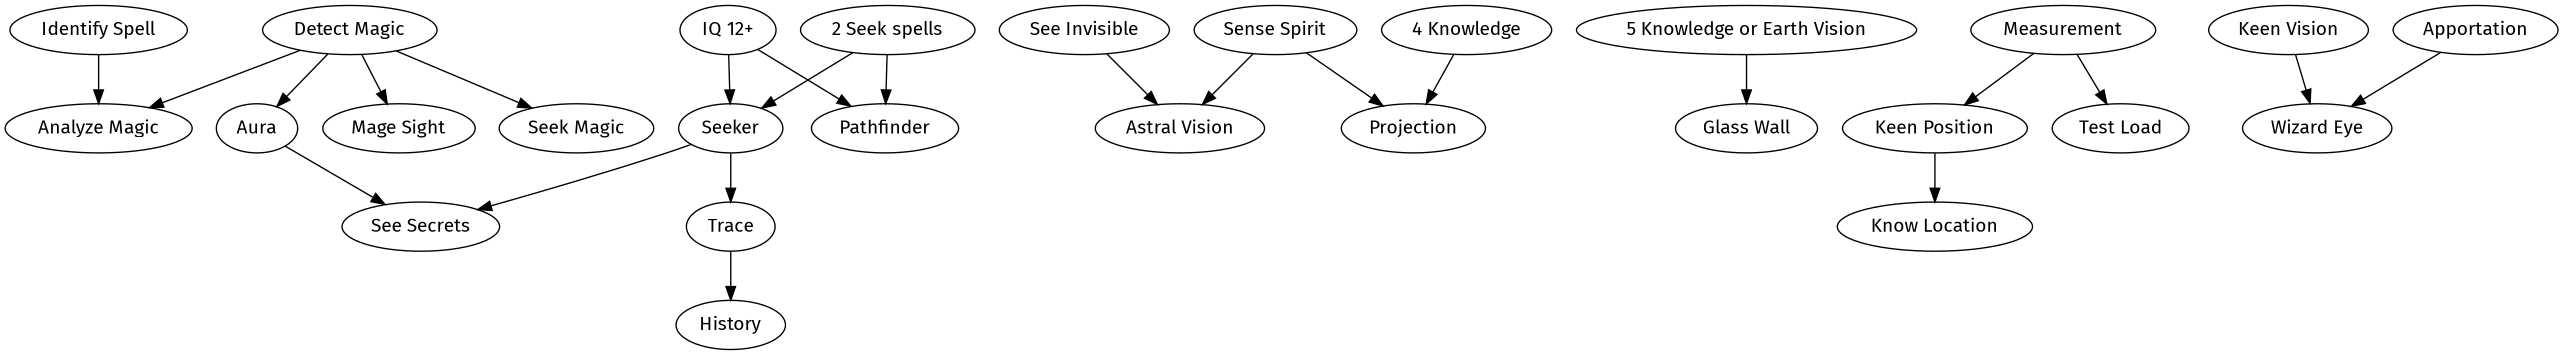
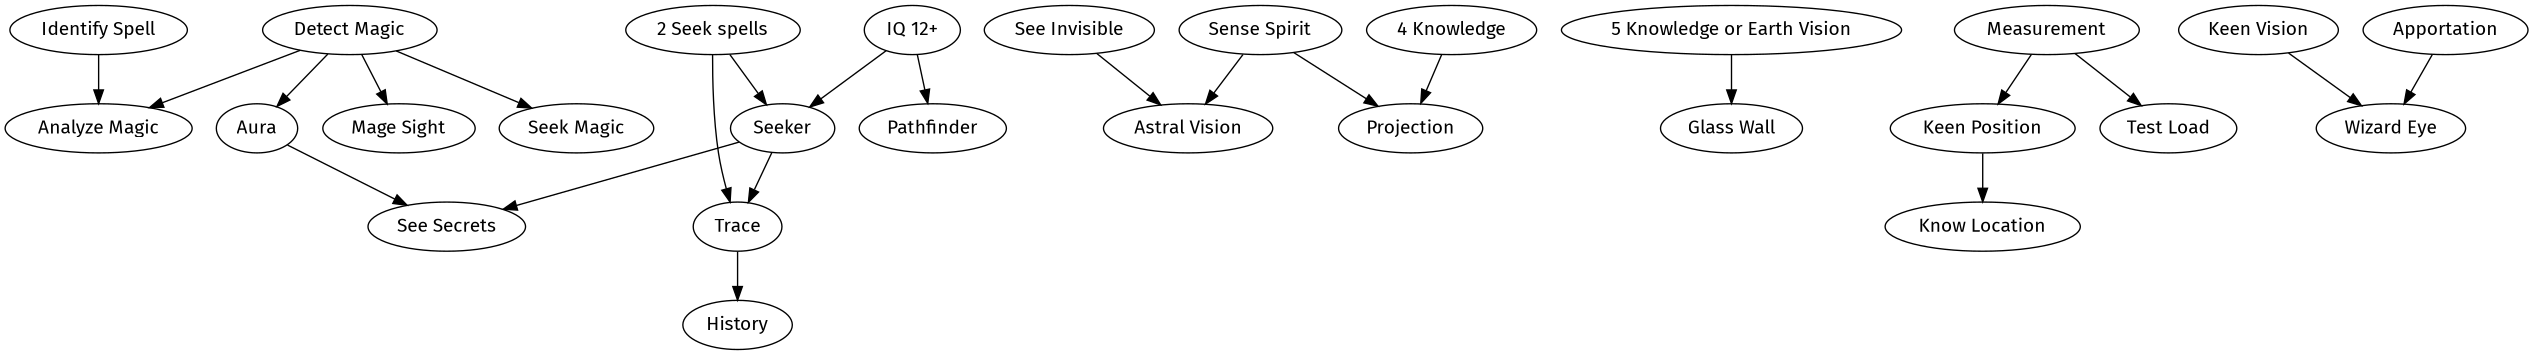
(887, 72) -> (715, 122)
